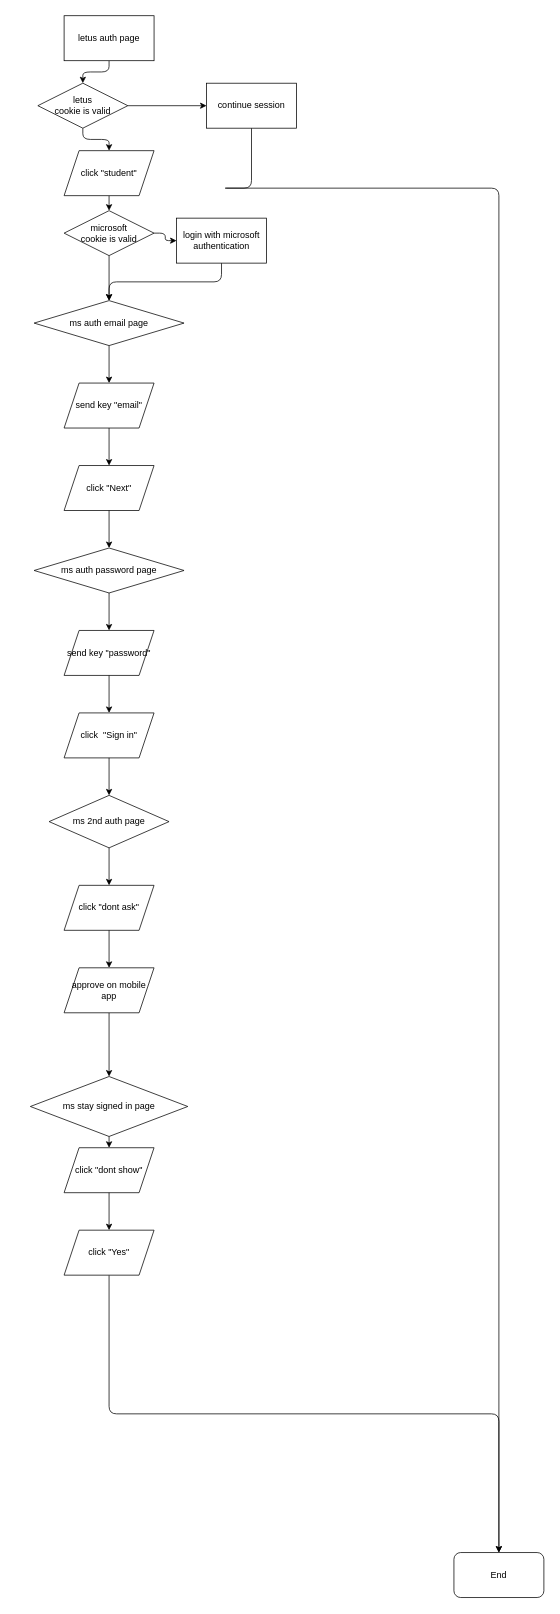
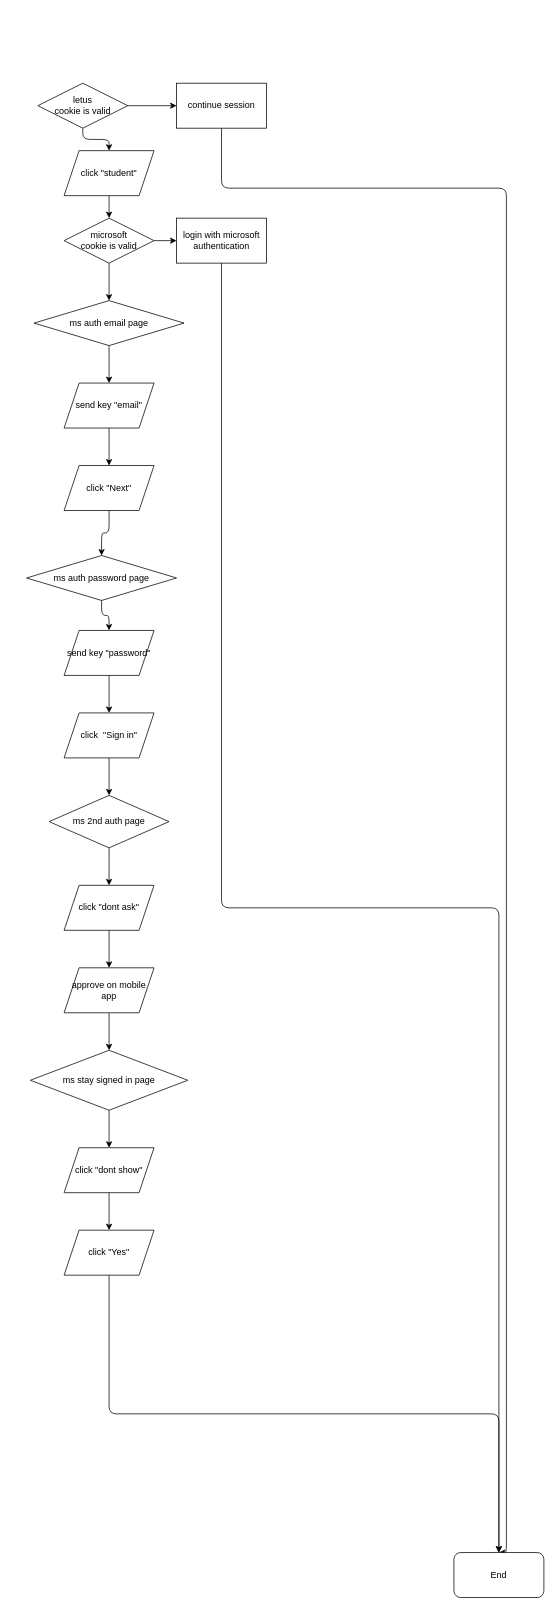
(109, 38) -> none
(108, 69) -> none
(252, 105) -> (222, 105)
(109, 233) -> (109, 240)
(168, 282) -> (222, 726)
(109, 570) -> (102, 578)
(109, 1107) -> (109, 1080)
